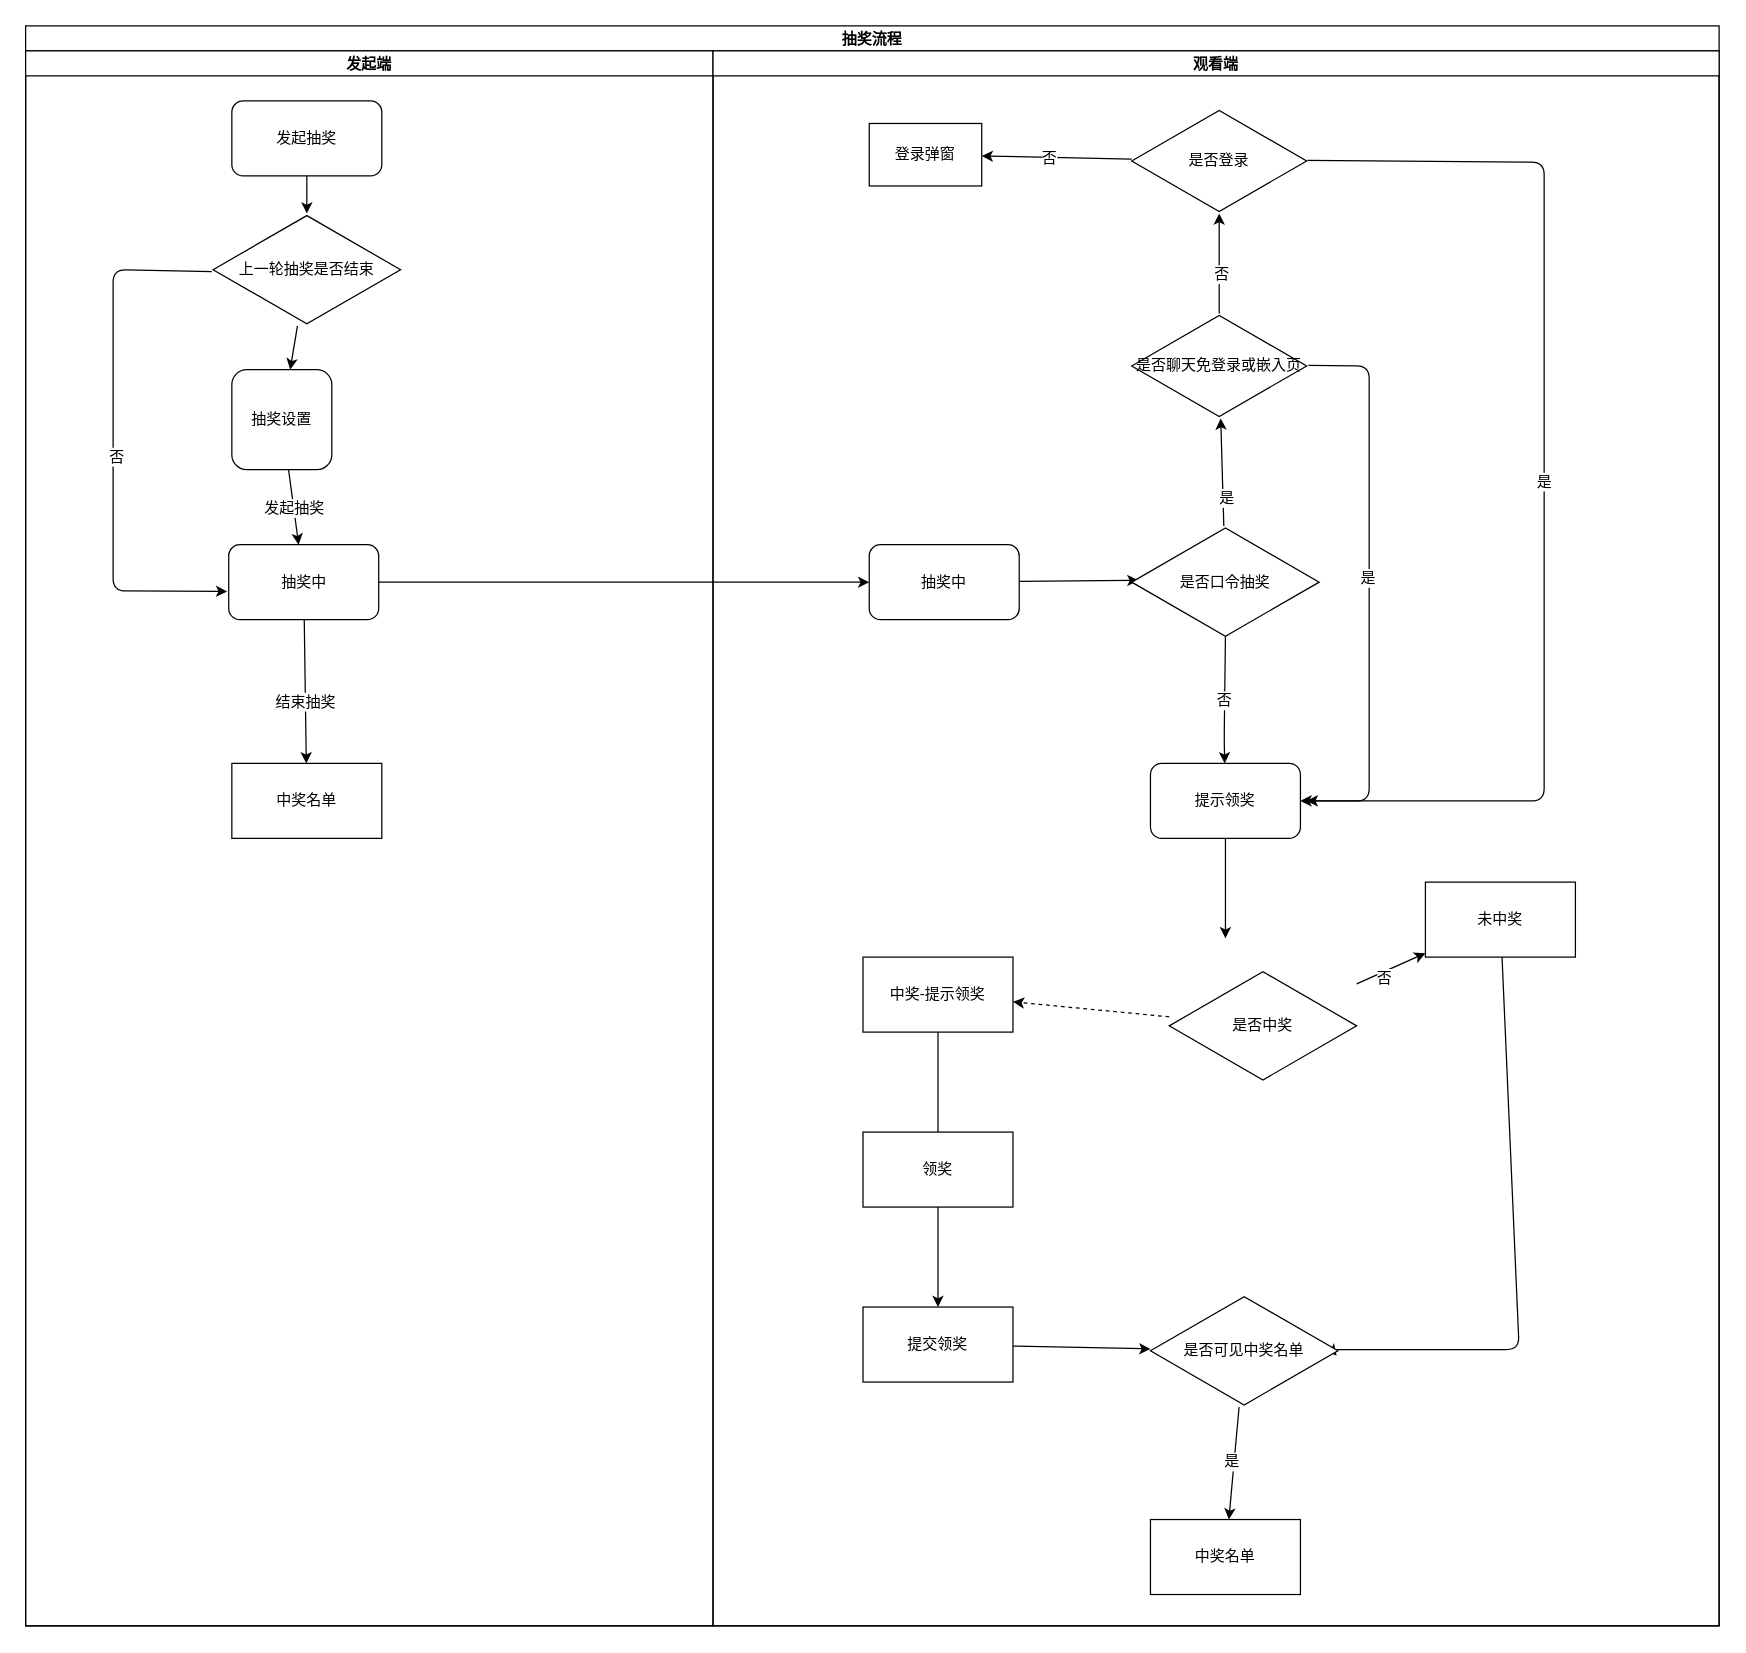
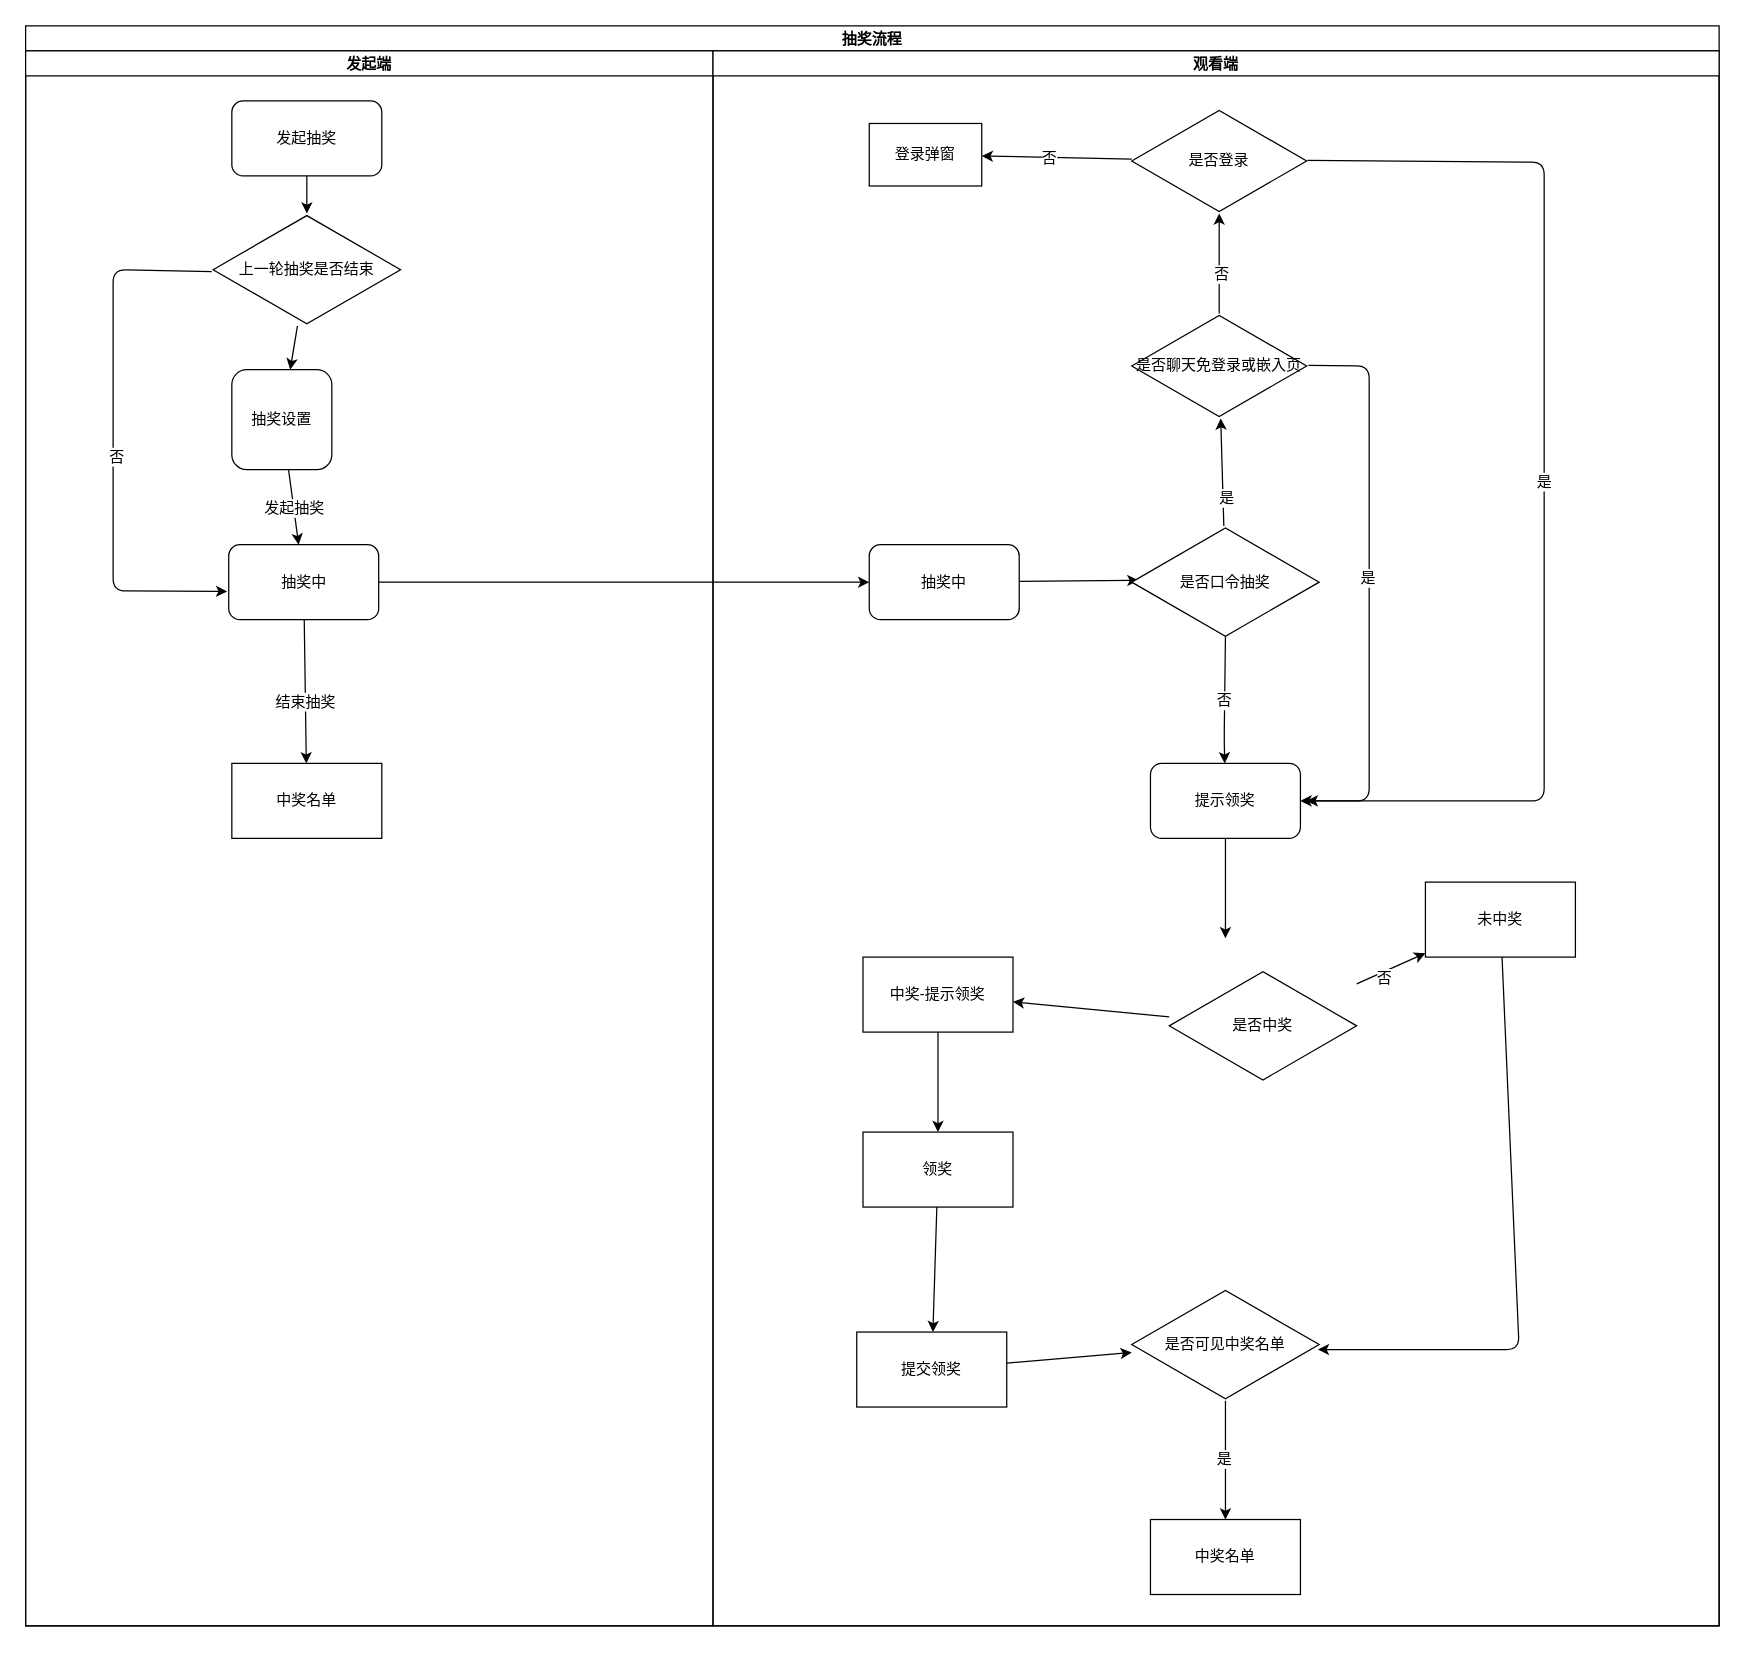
(1094, 1009) -> (1094, 1009)
(938, 1125) -> (938, 1122)
(938, 1344) -> (932, 1369)
(1244, 1351) -> (1226, 1344)
